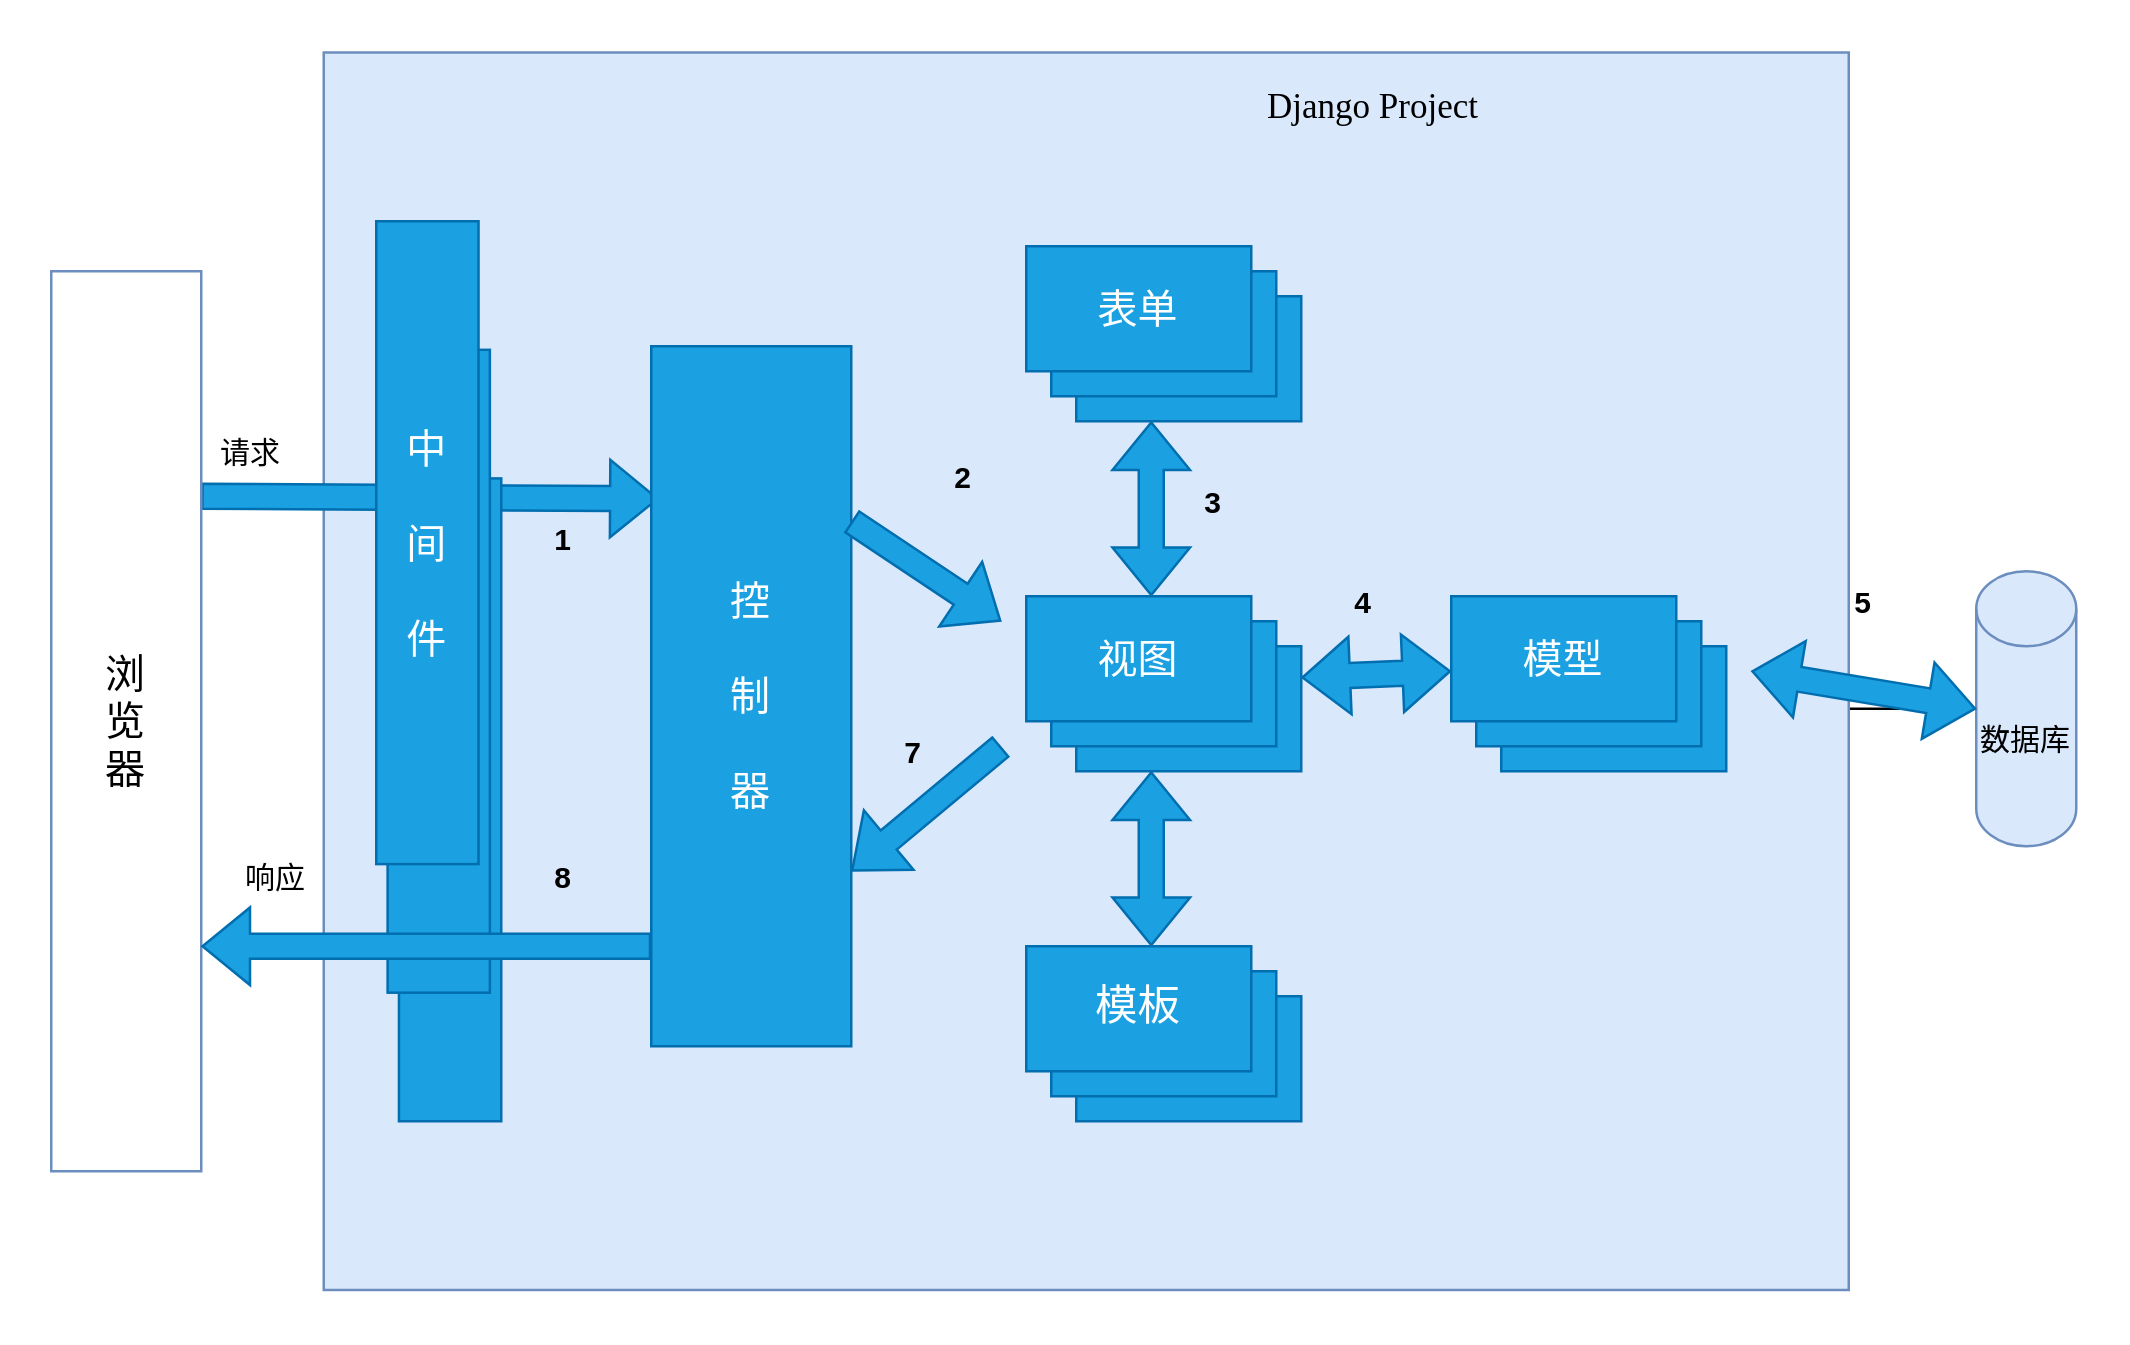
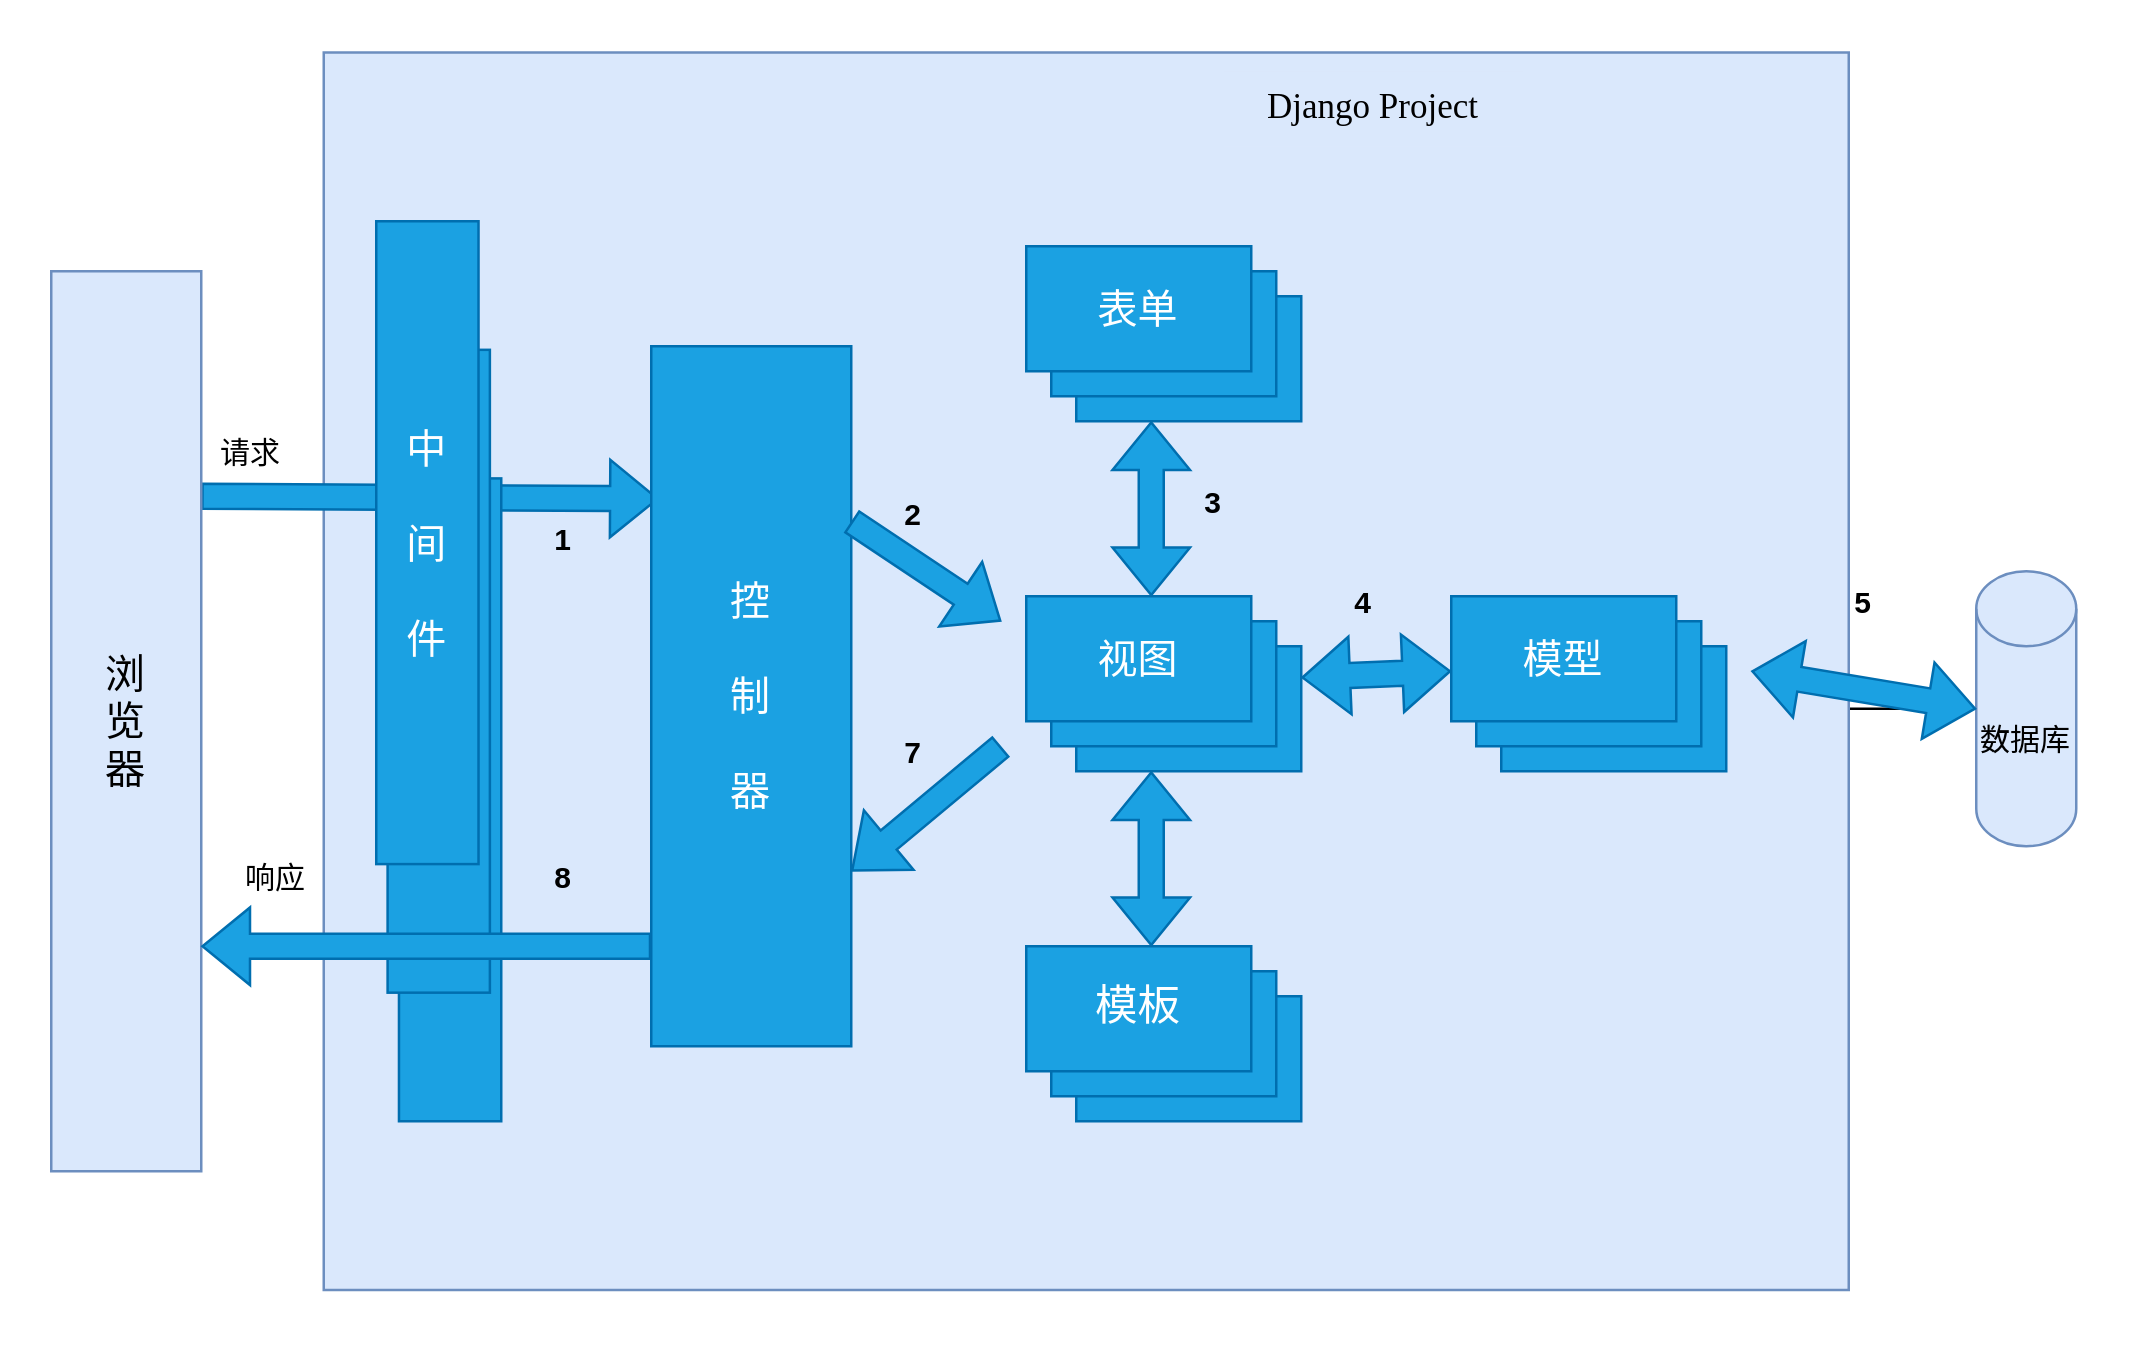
(964, 478) -> (914, 515)
(126, 721) -> (126, 721)
